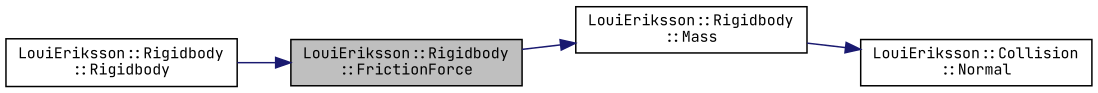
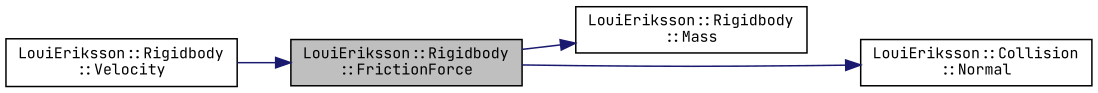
(826, 45) -> (684, 66)
(122, 63) -> (122, 63)
